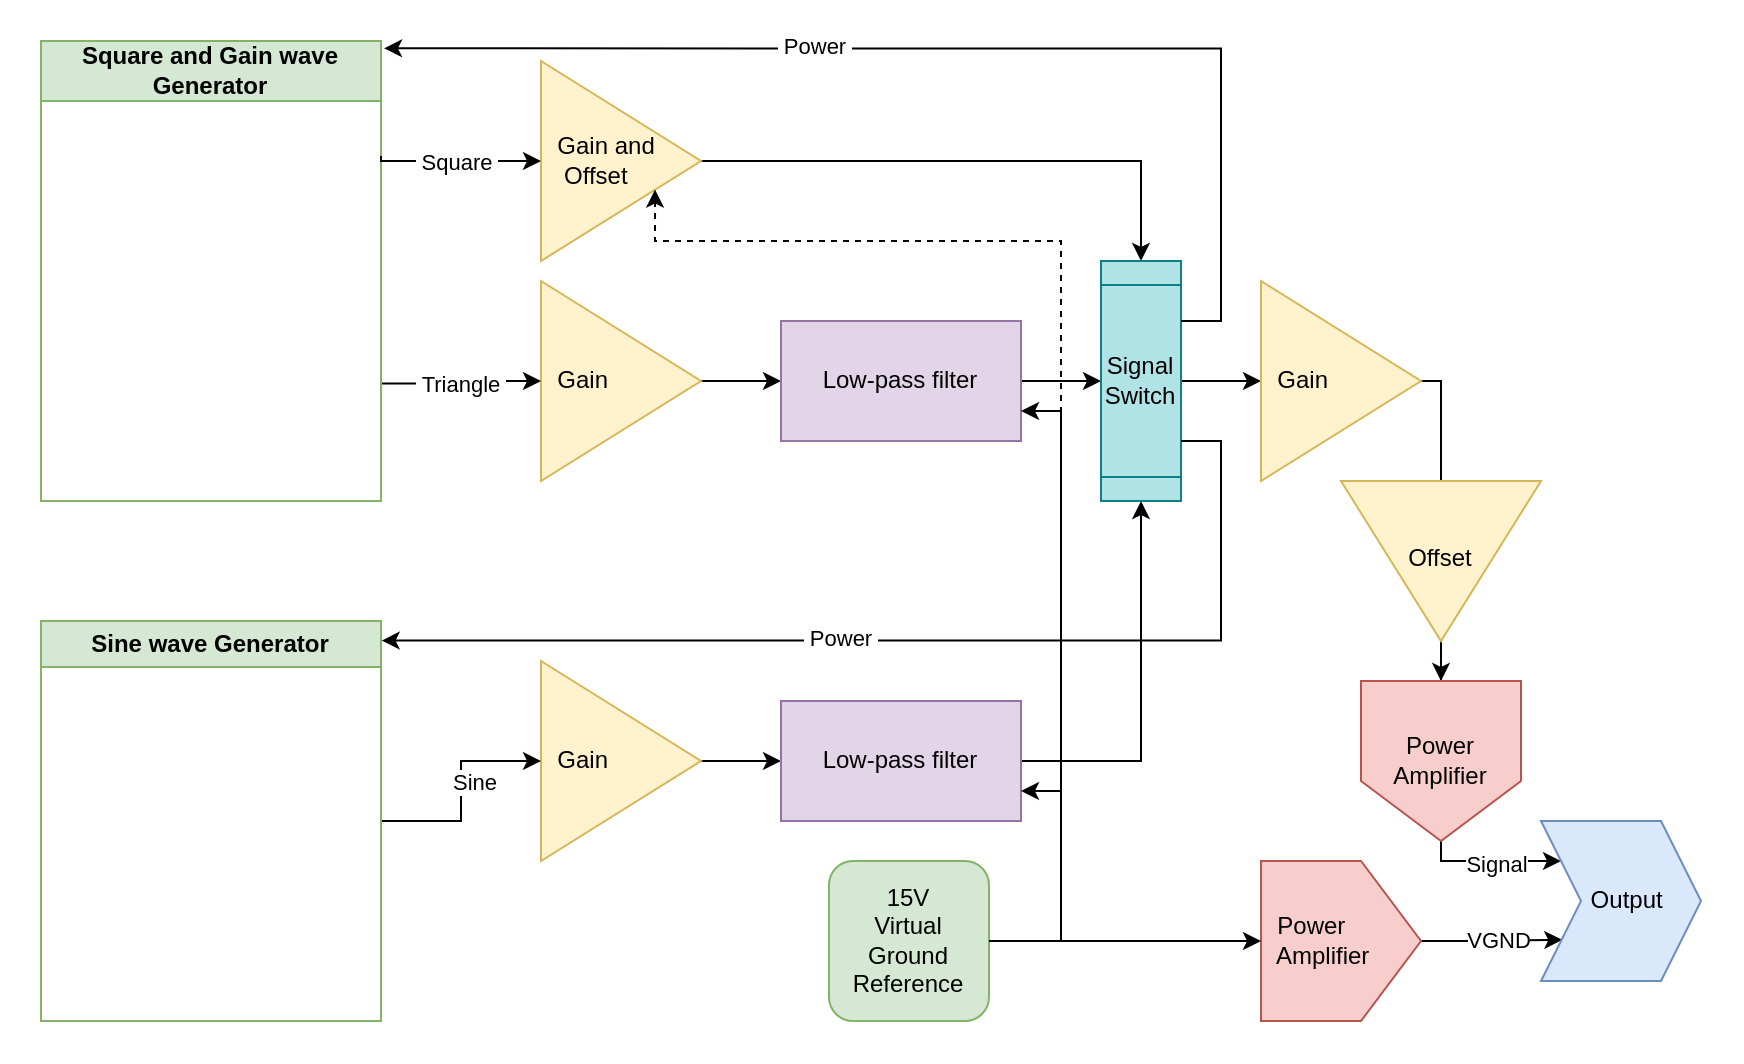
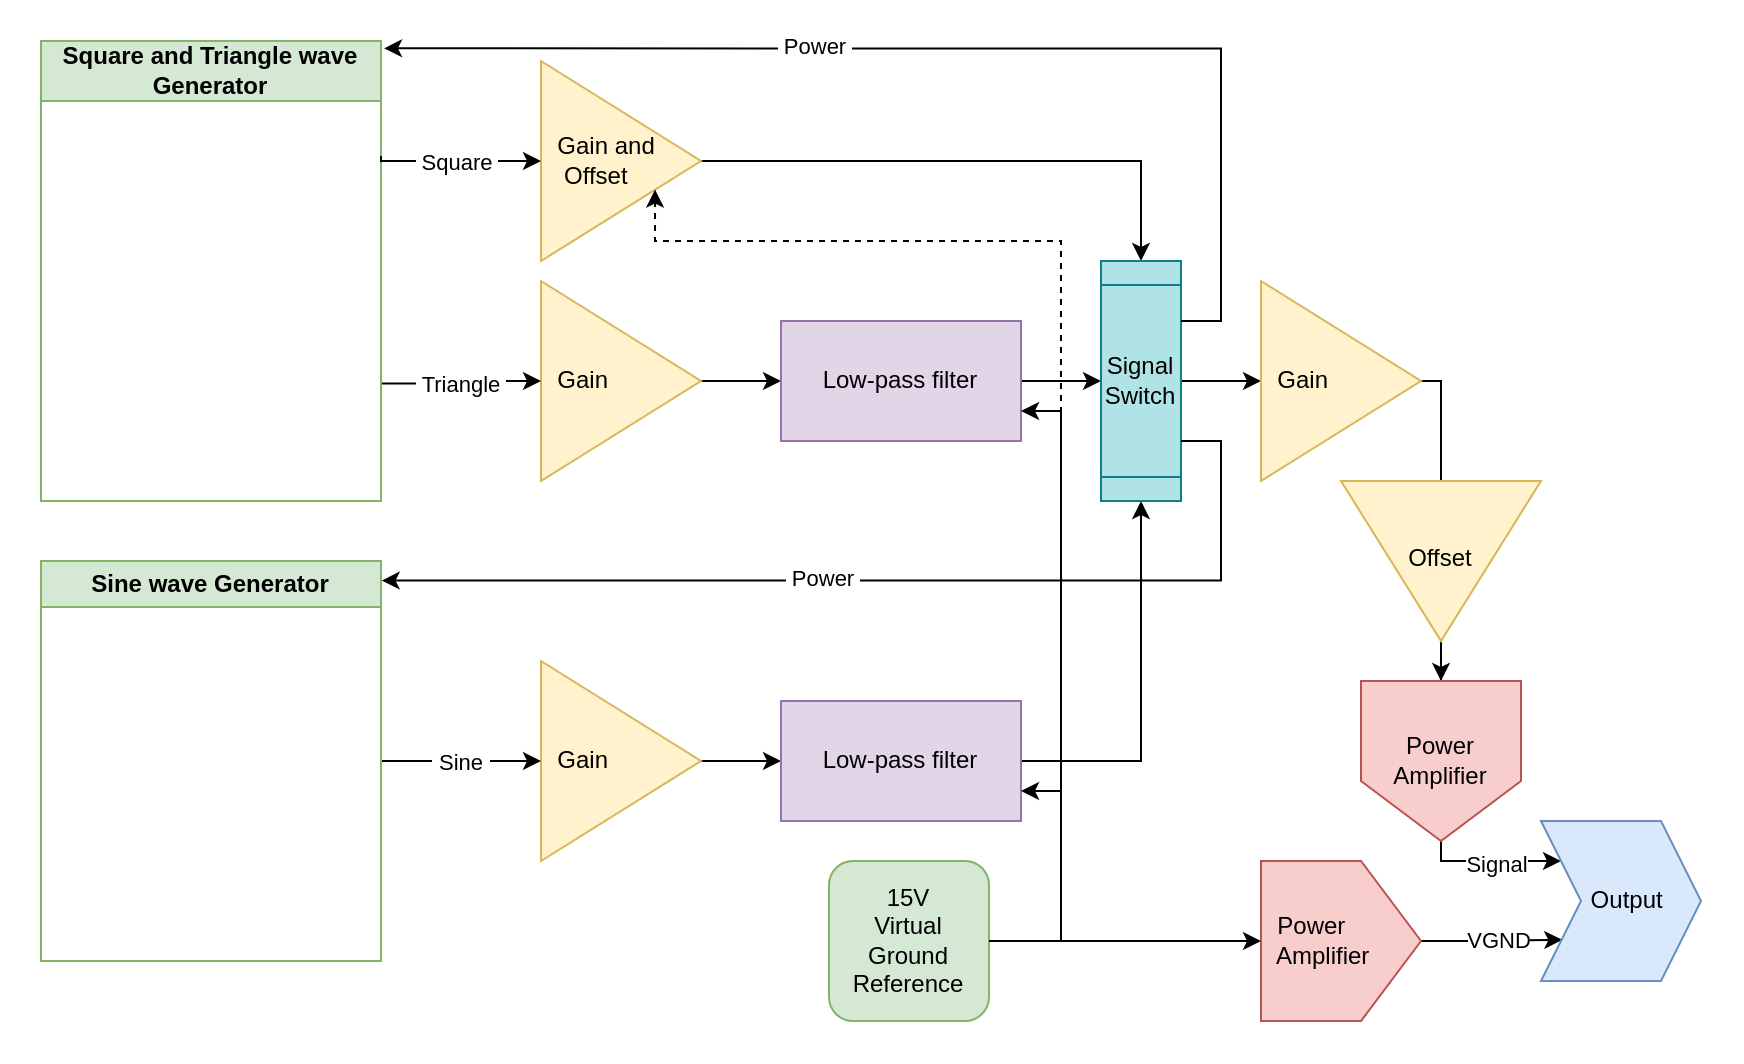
(211, 71) -> (211, 71)
(211, 821) -> (211, 761)
